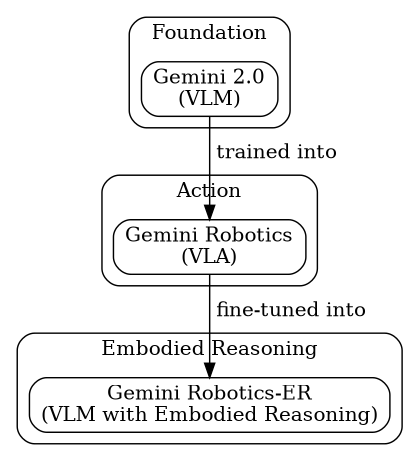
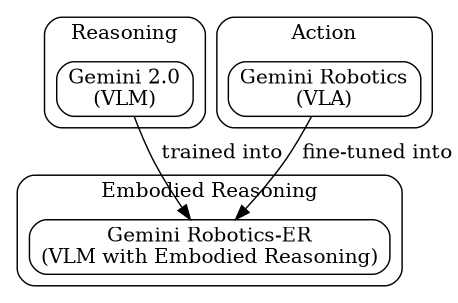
(210, 34) -> (125, 34)
(210, 161) -> (155, 164)
